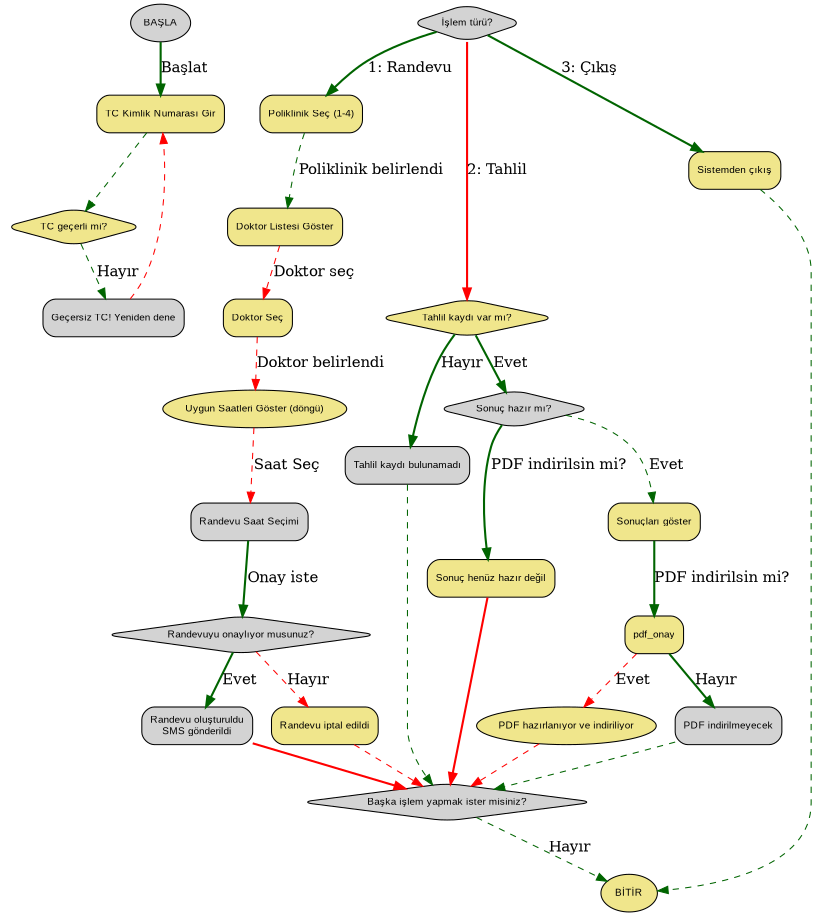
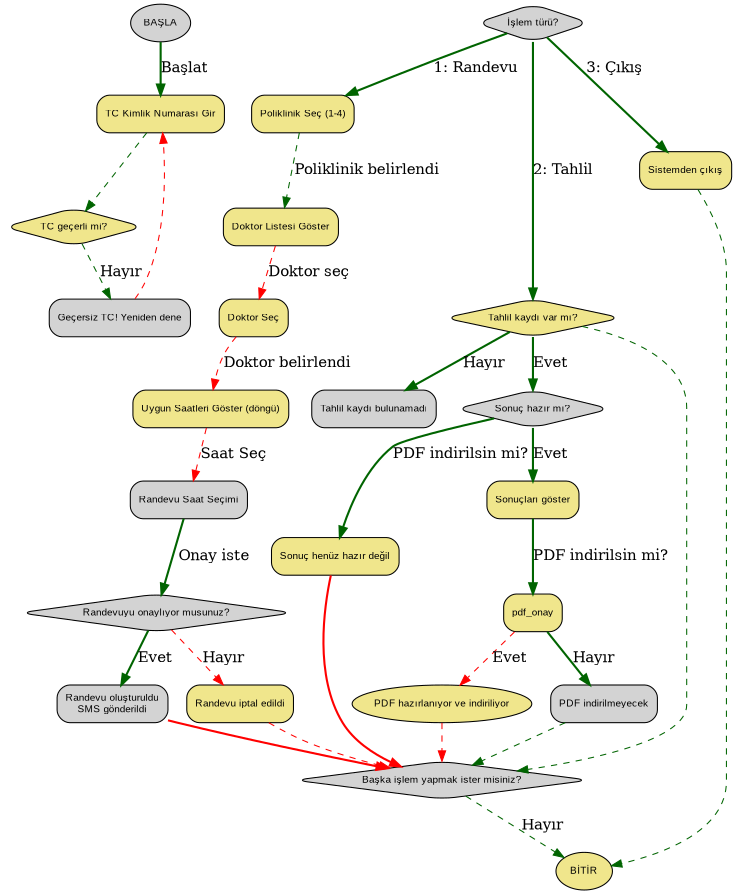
(467, 165) -> (533, 165)
(255, 409) -> (211, 409)
(623, 439) -> (533, 449)
(407, 632) -> (687, 574)
